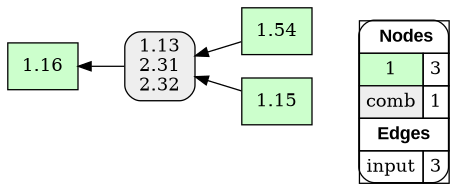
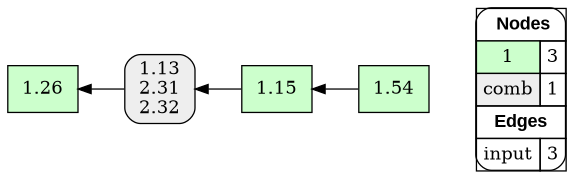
(225, 47) -> (342, 89)
(43, 66) -> (43, 89)
